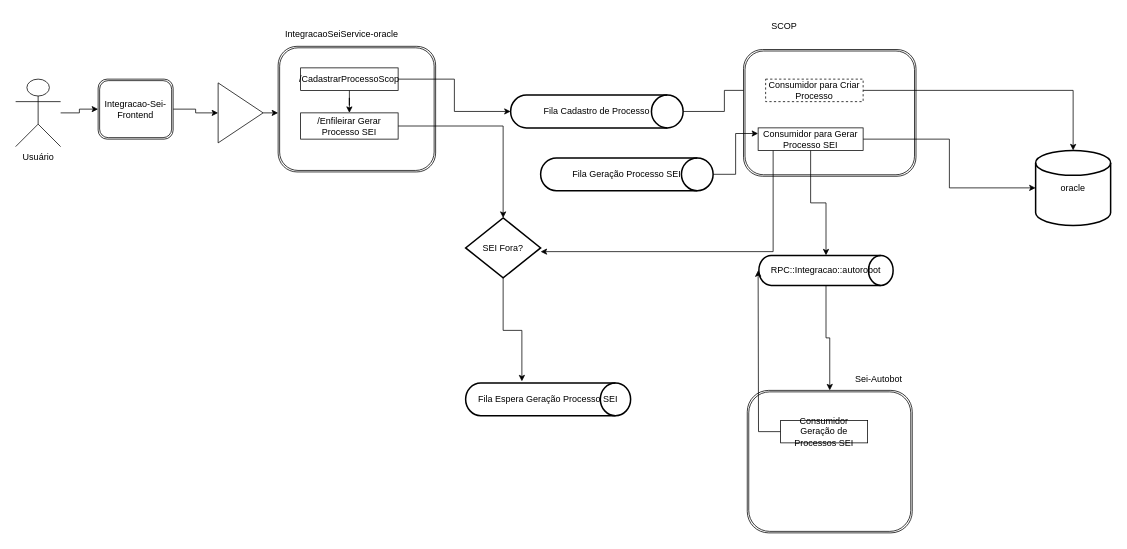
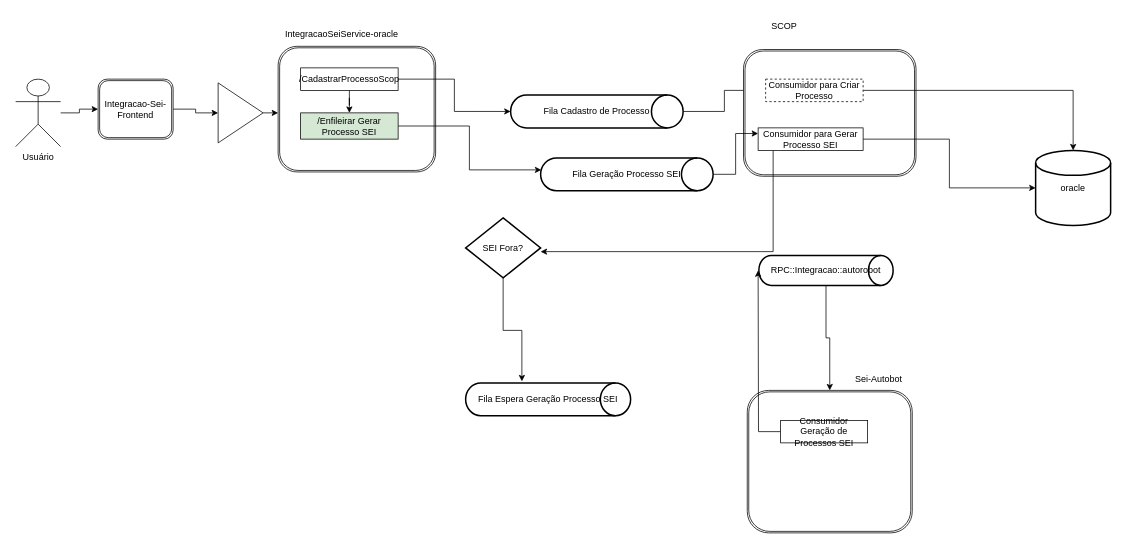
(349, 126) -> (349, 126)
(502, 126) -> (469, 147)
(810, 178) -> none
